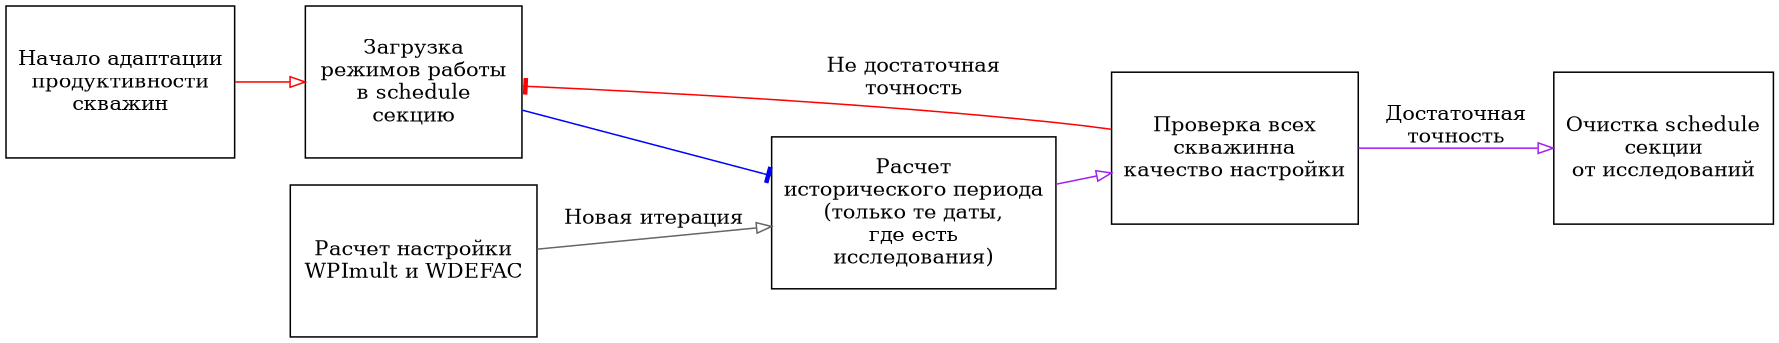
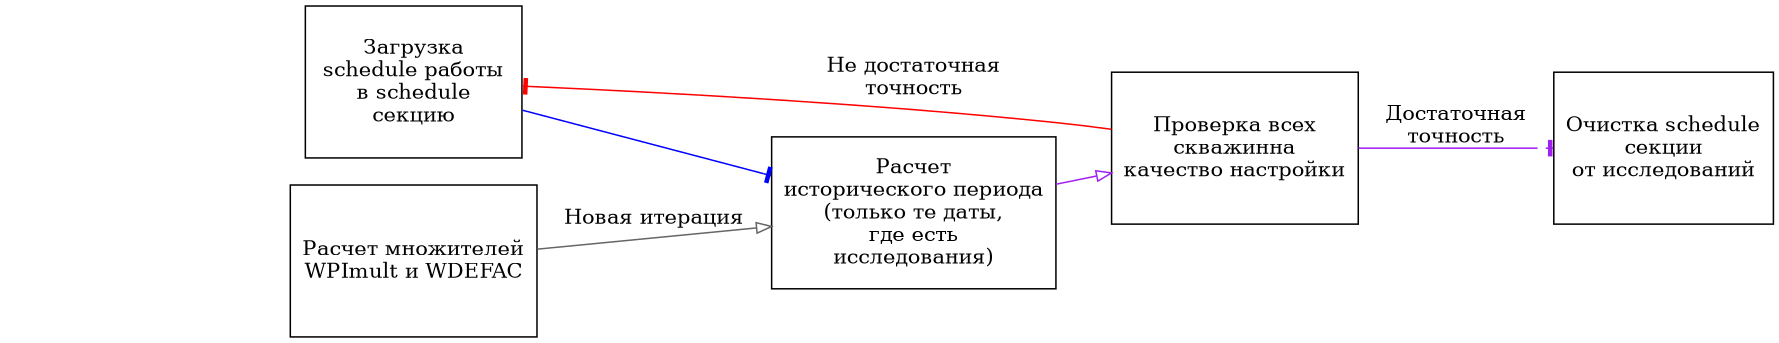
(120, 82) -> none
(414, 82) -> (414, 82)
(1448, 148) -> (1448, 148)
(414, 261) -> (414, 261)
